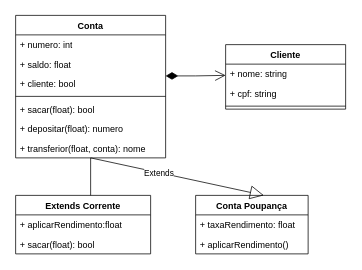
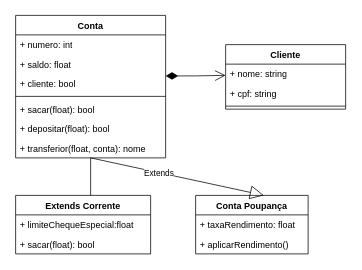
(80, 130) -> (73, 130)
(76, 226) -> (81, 226)
